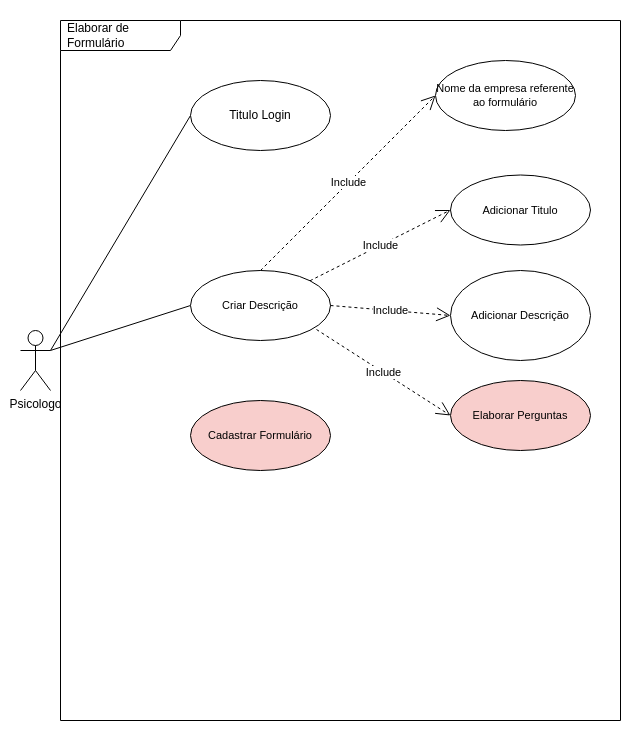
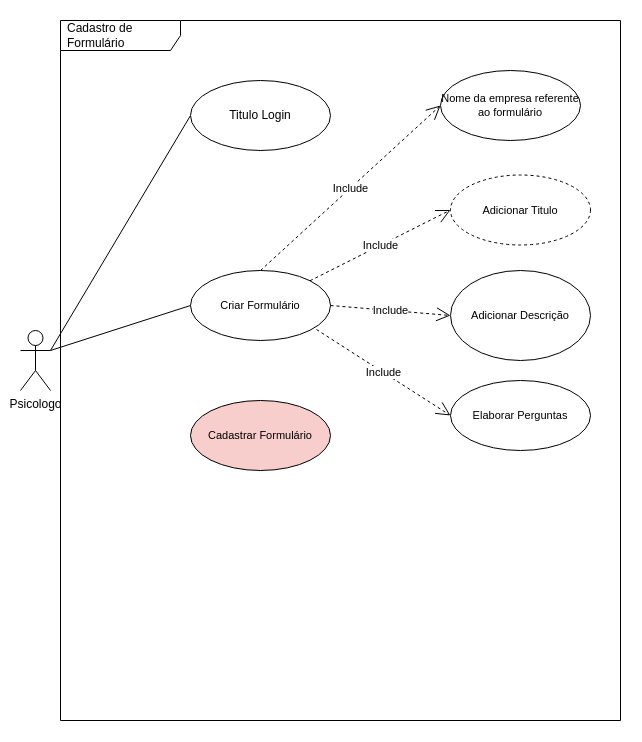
(124, 36) -> (124, 36)
(506, 96) -> (511, 106)
(521, 210) -> (521, 210)
(261, 306) -> (261, 306)
(521, 416) -> (521, 416)
